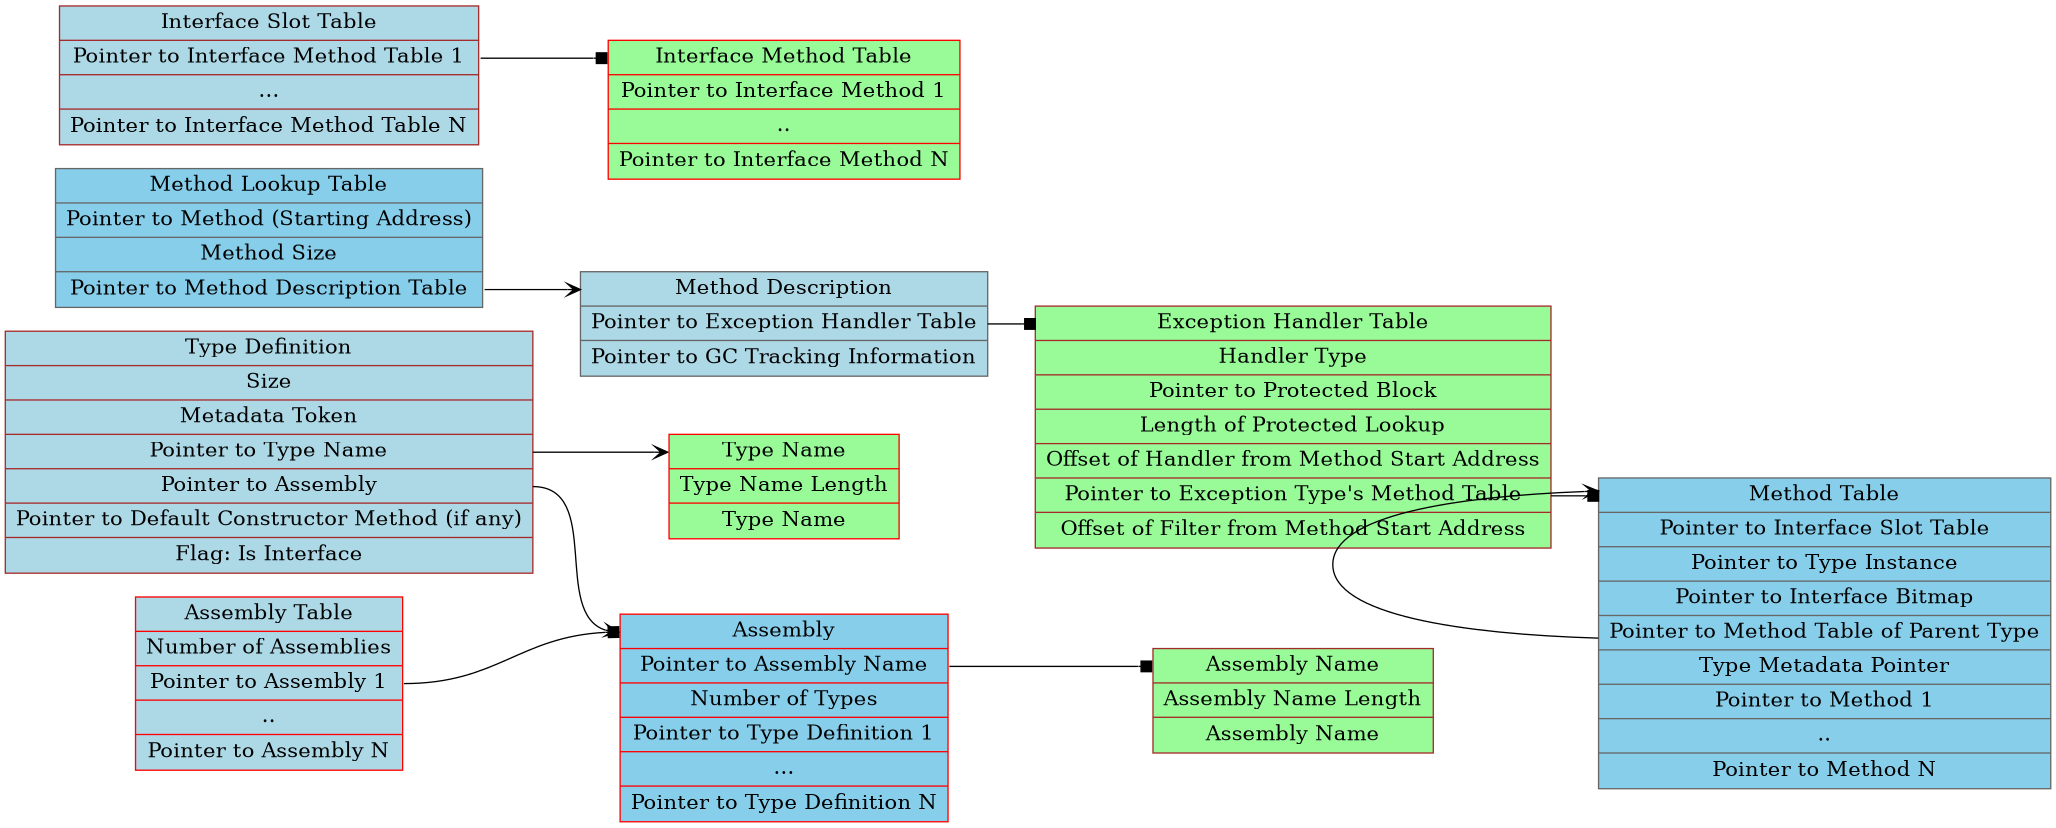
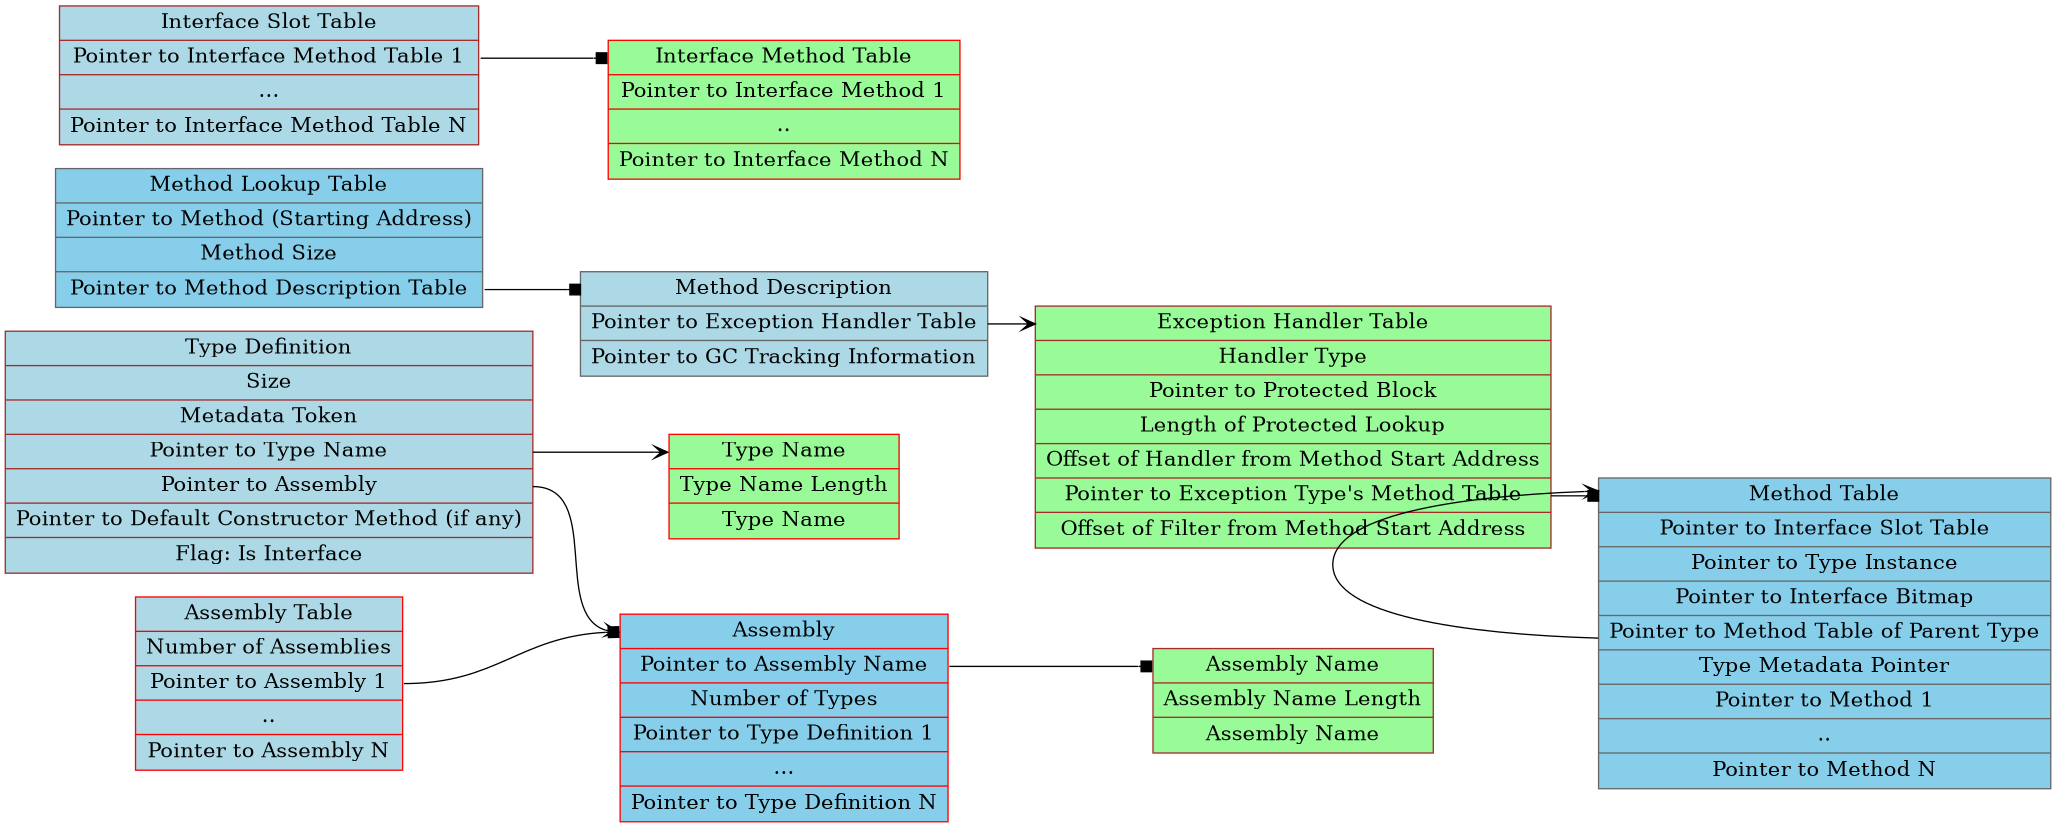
(526, 290) -> (526, 290)
(1005, 324) -> (1005, 324)
